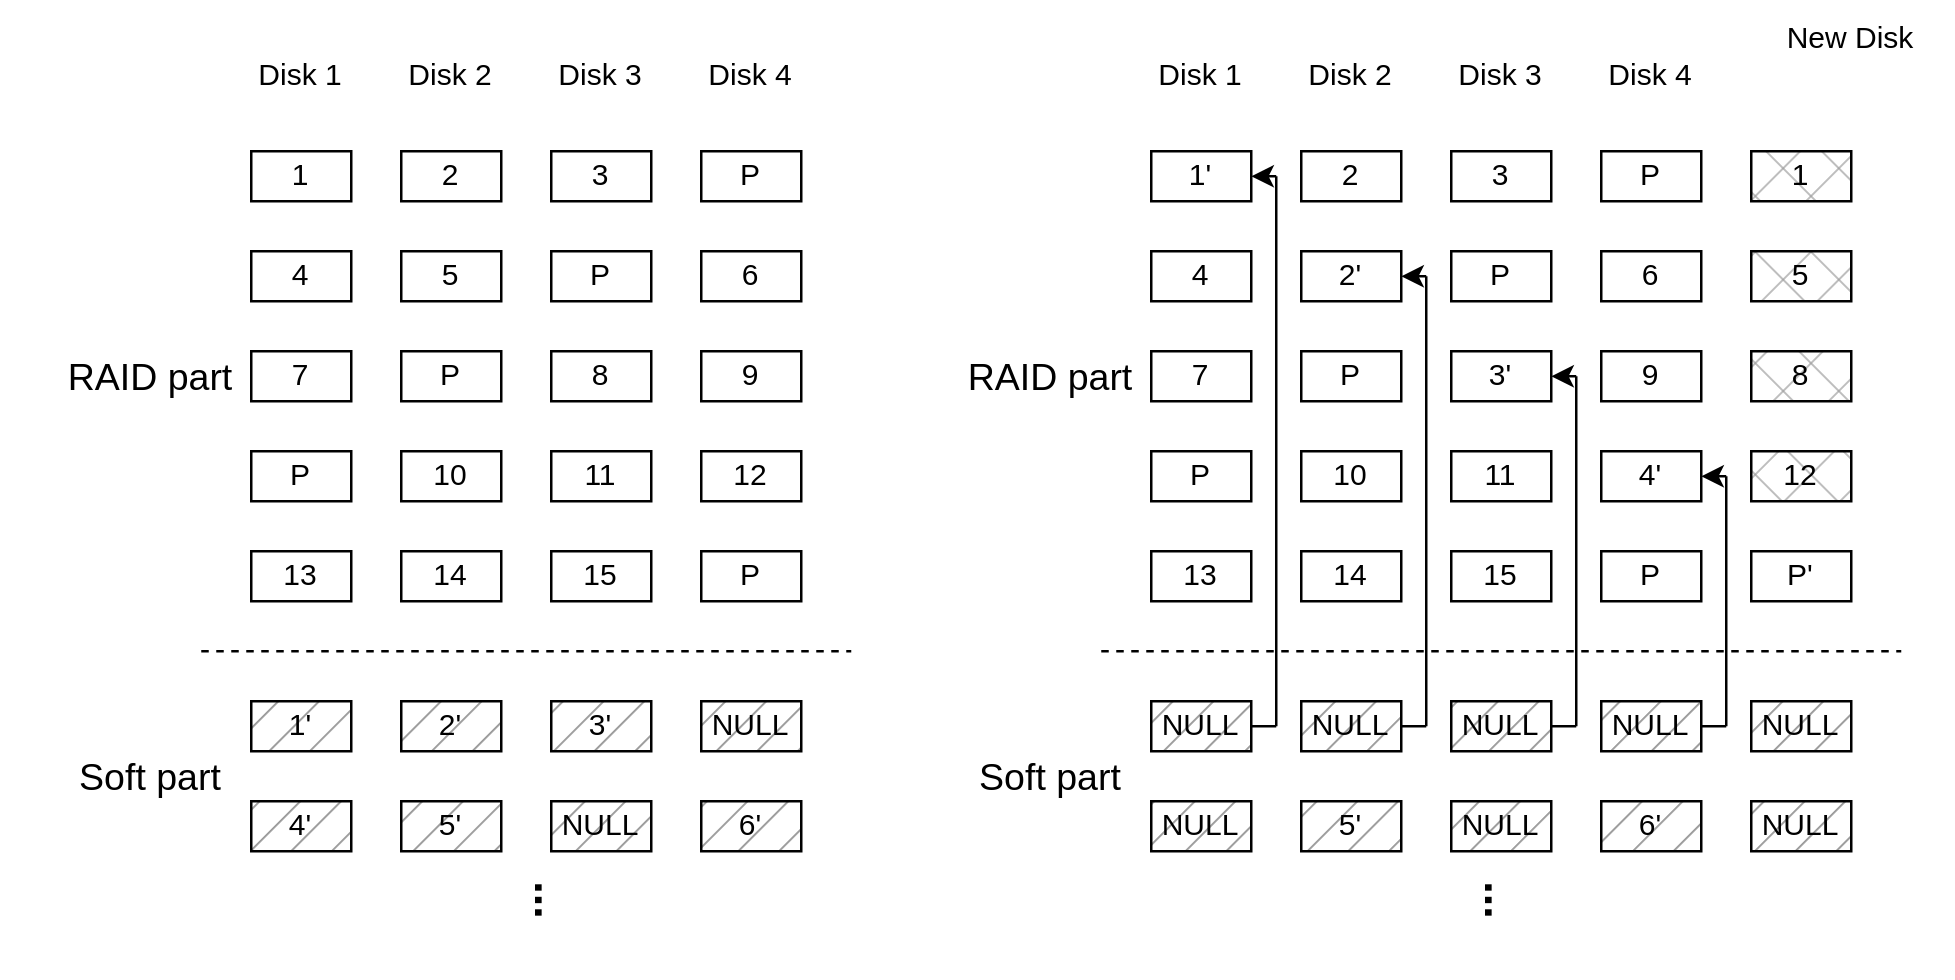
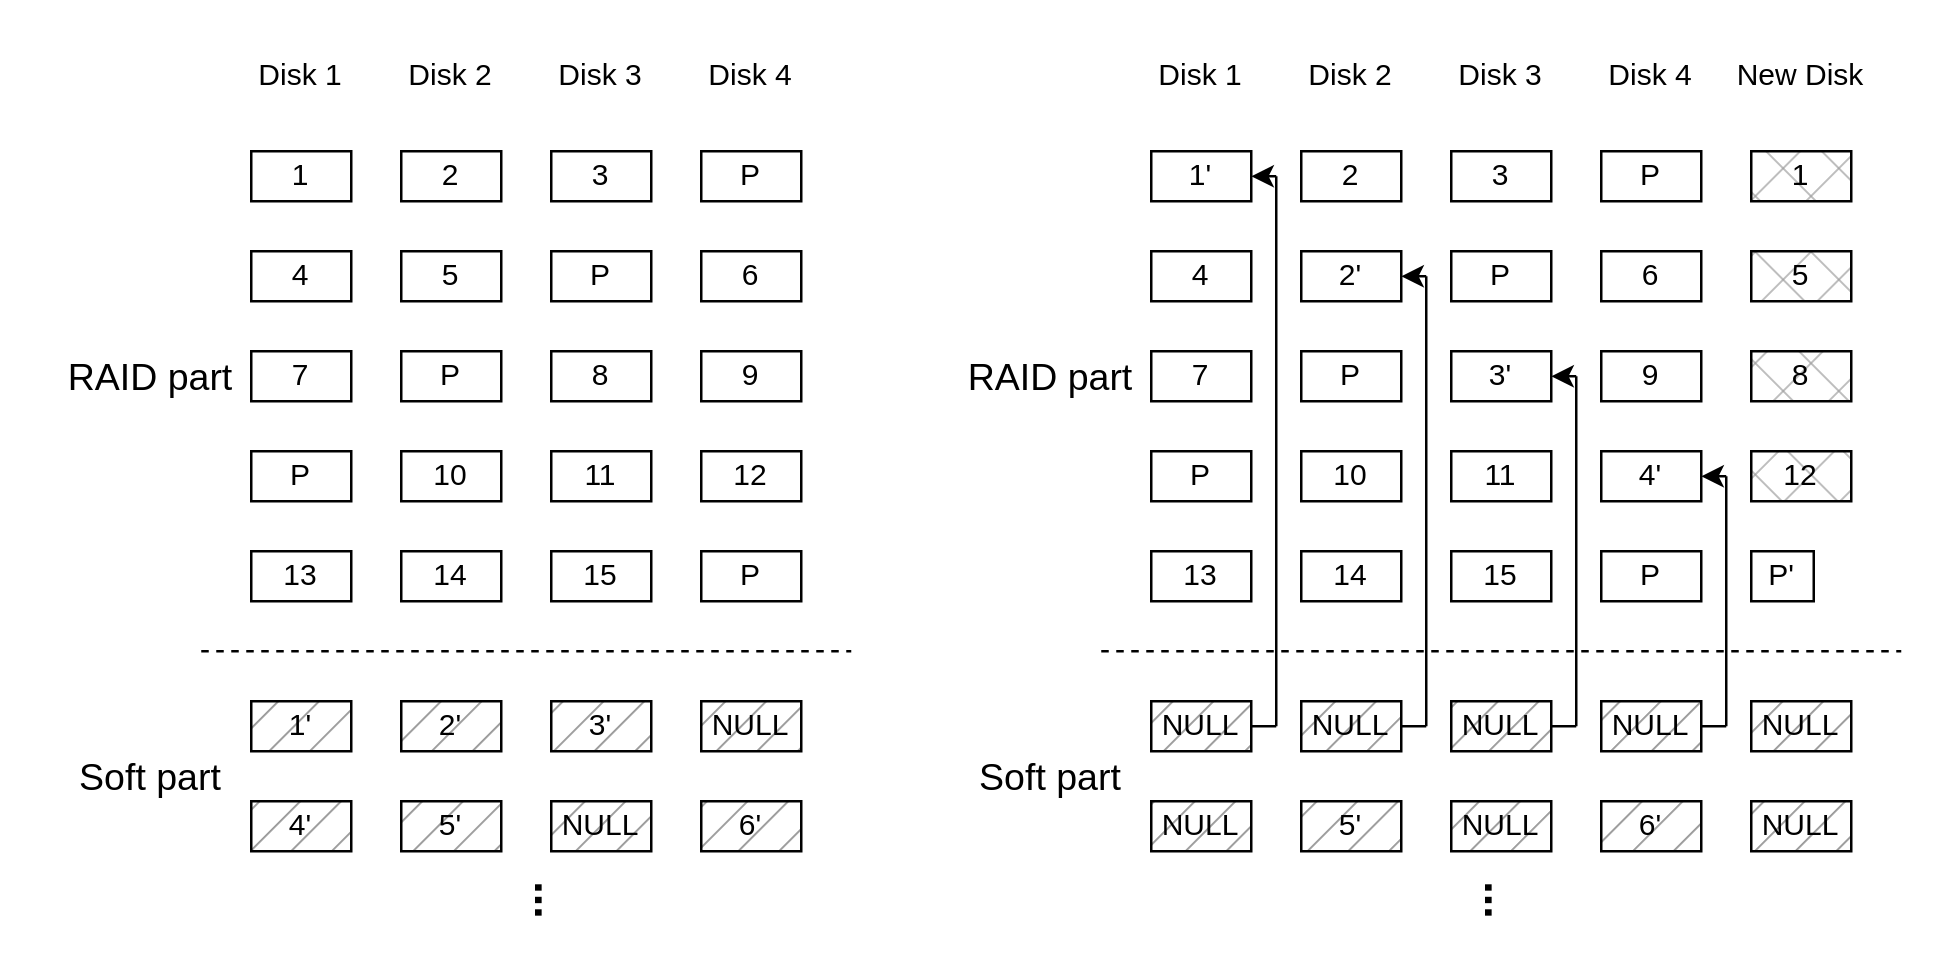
(1851, 39) -> (1801, 76)
(1801, 576) -> (1783, 576)
